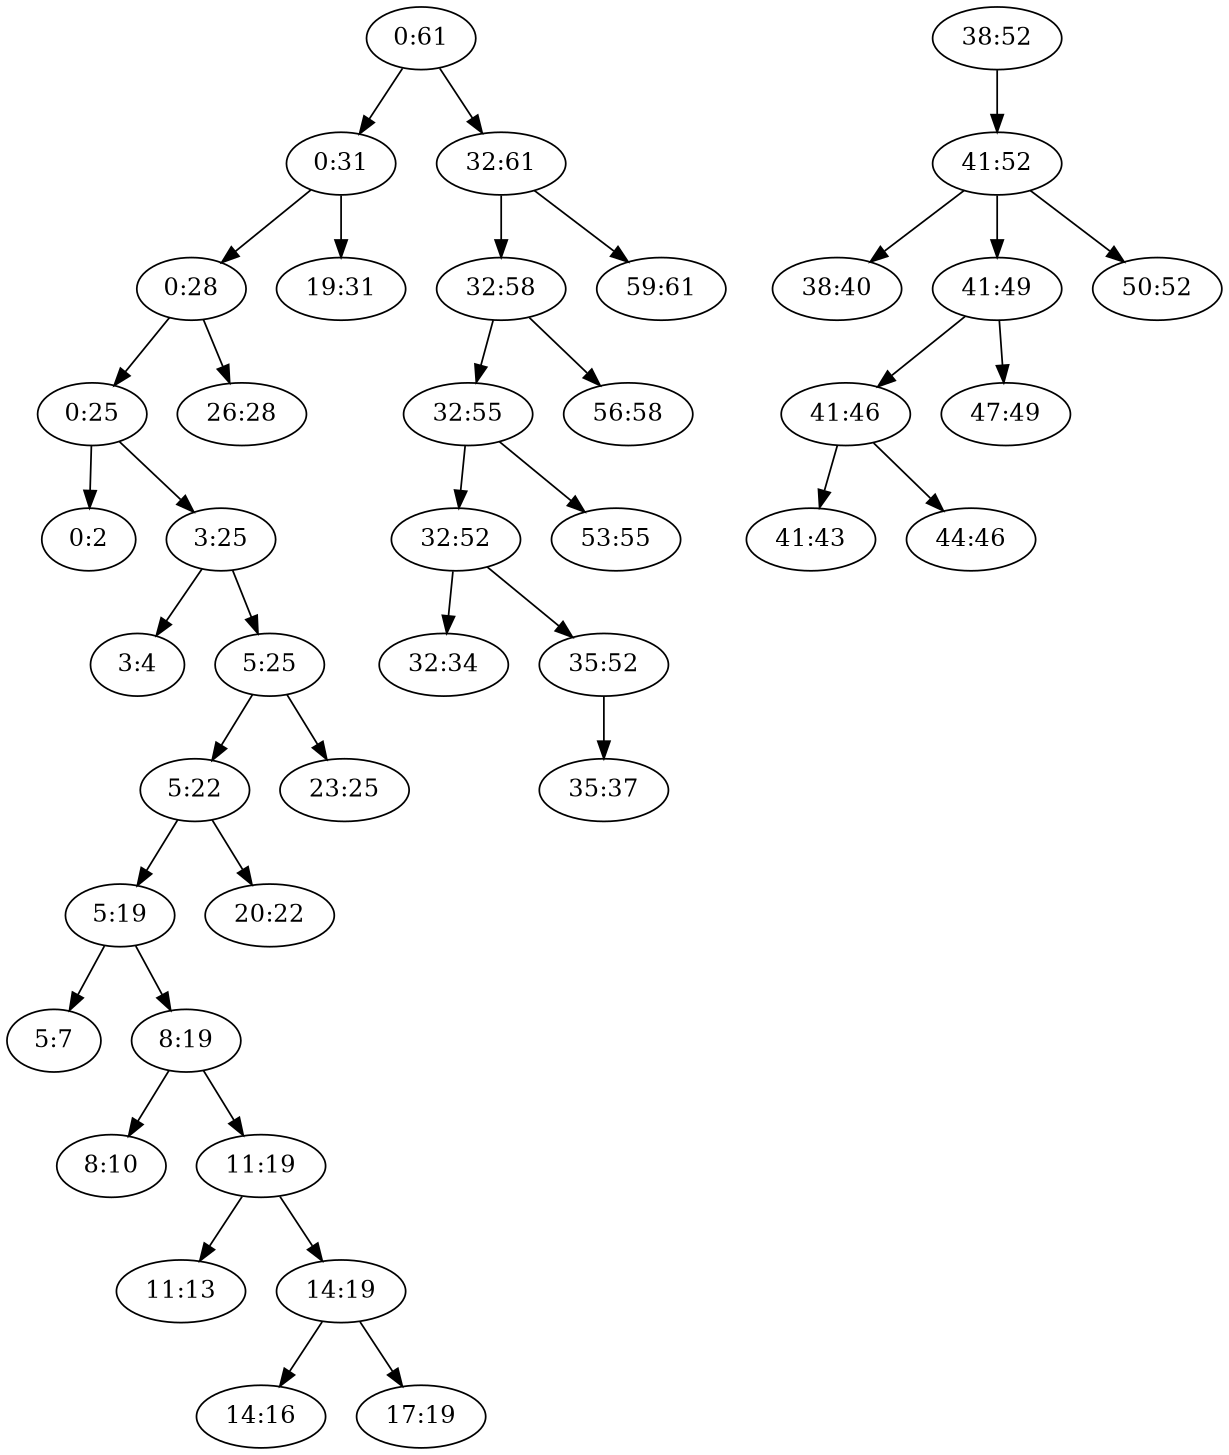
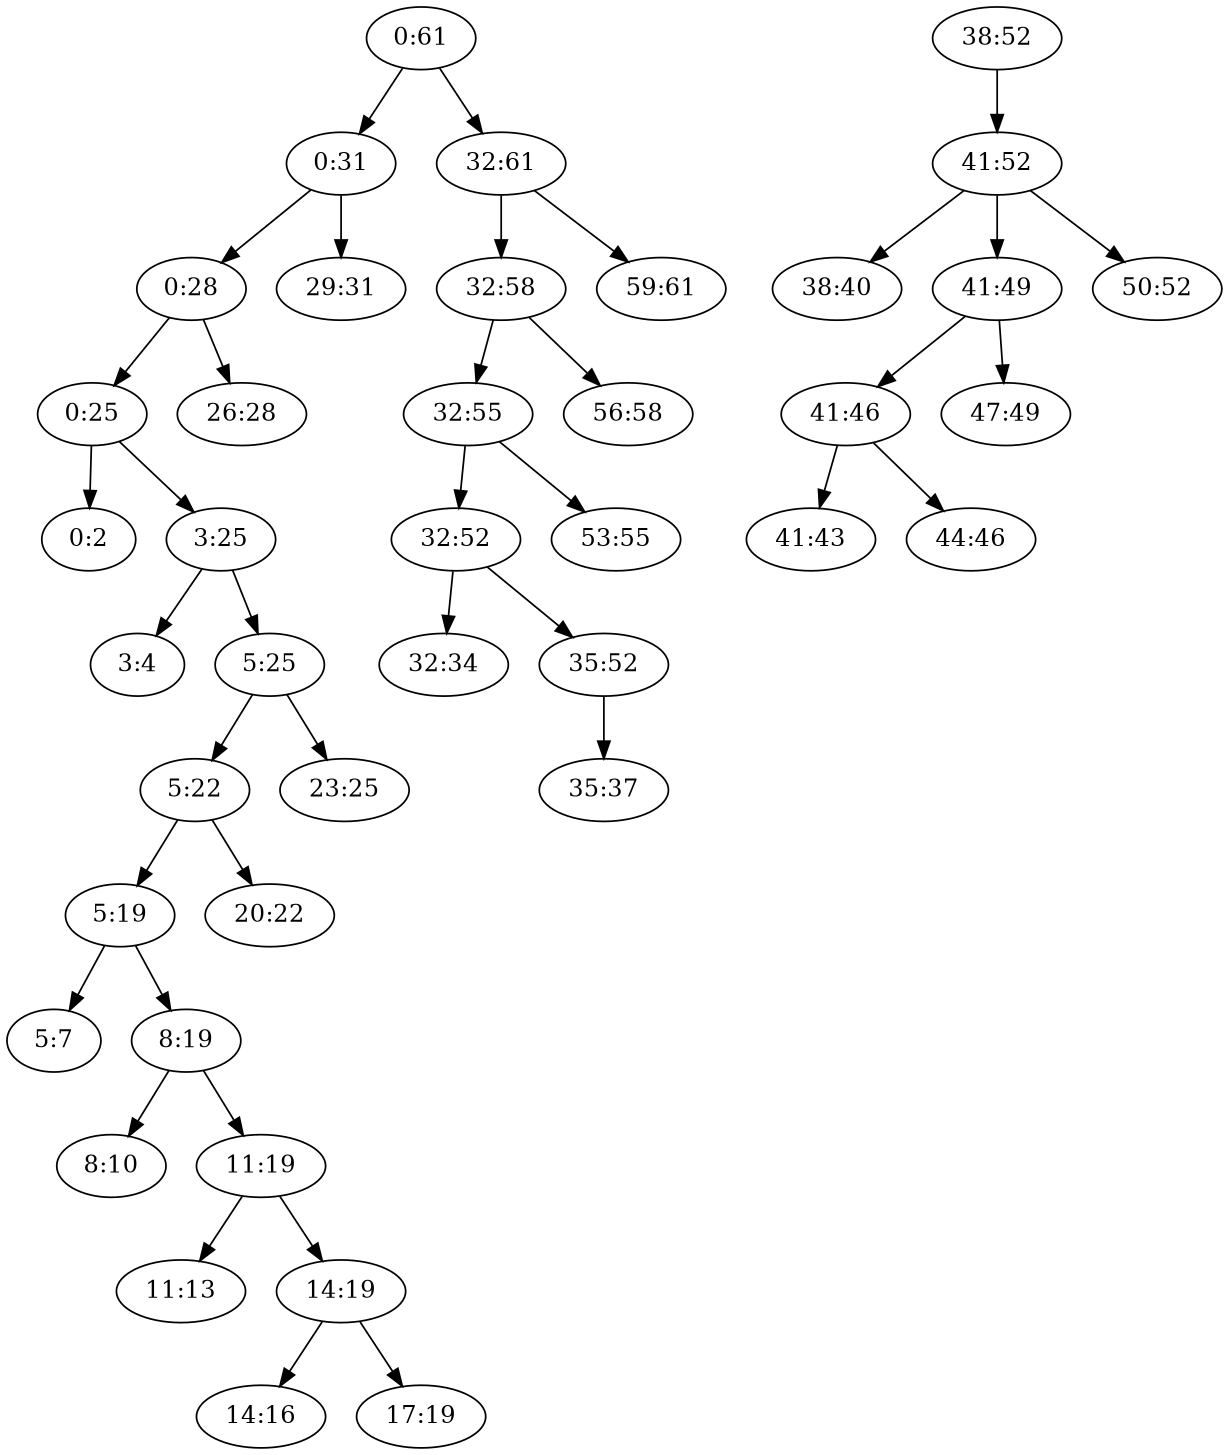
(341, 289) -> (341, 289)
